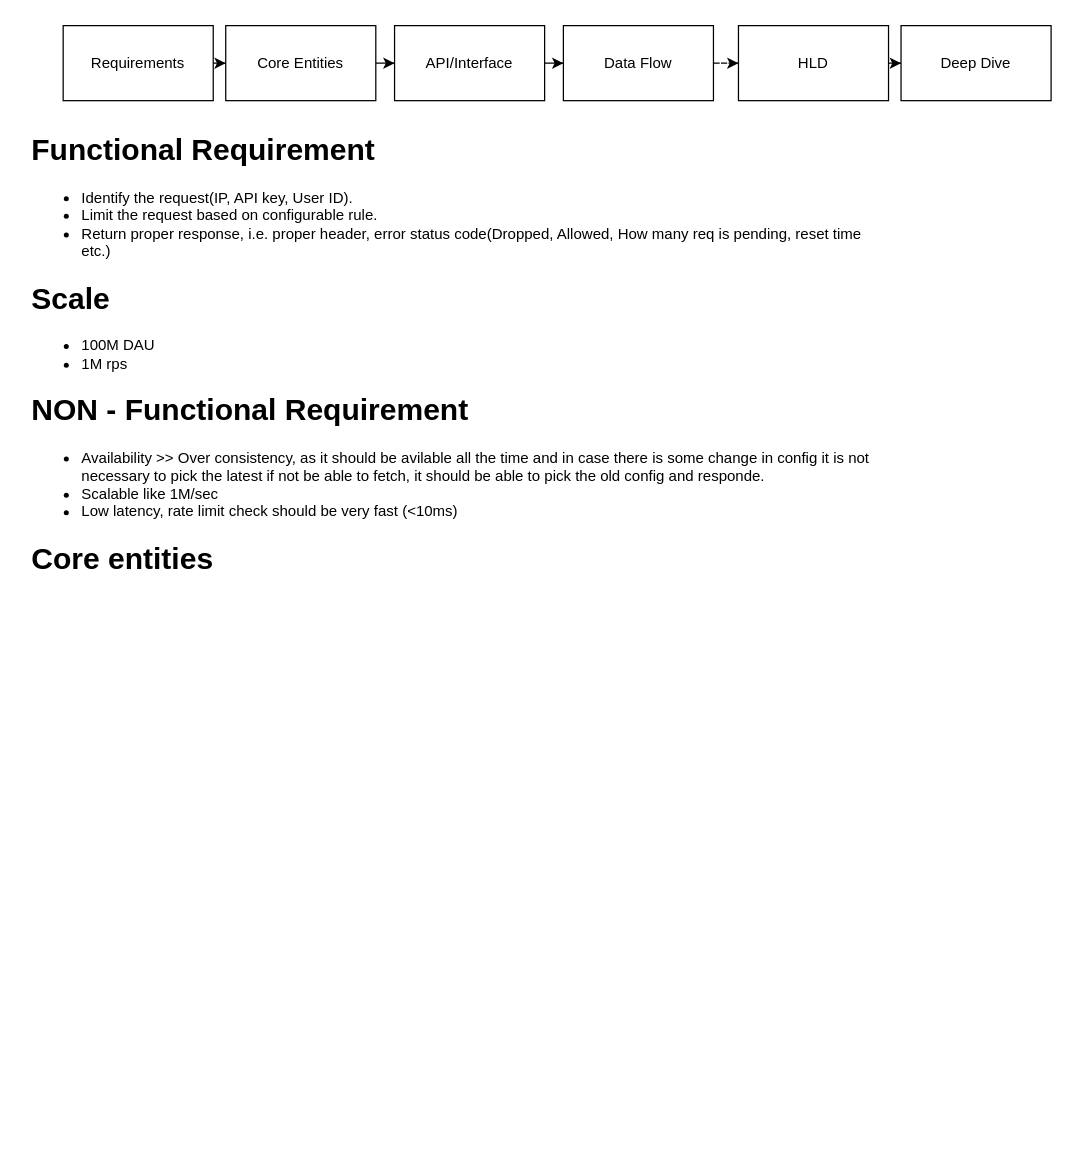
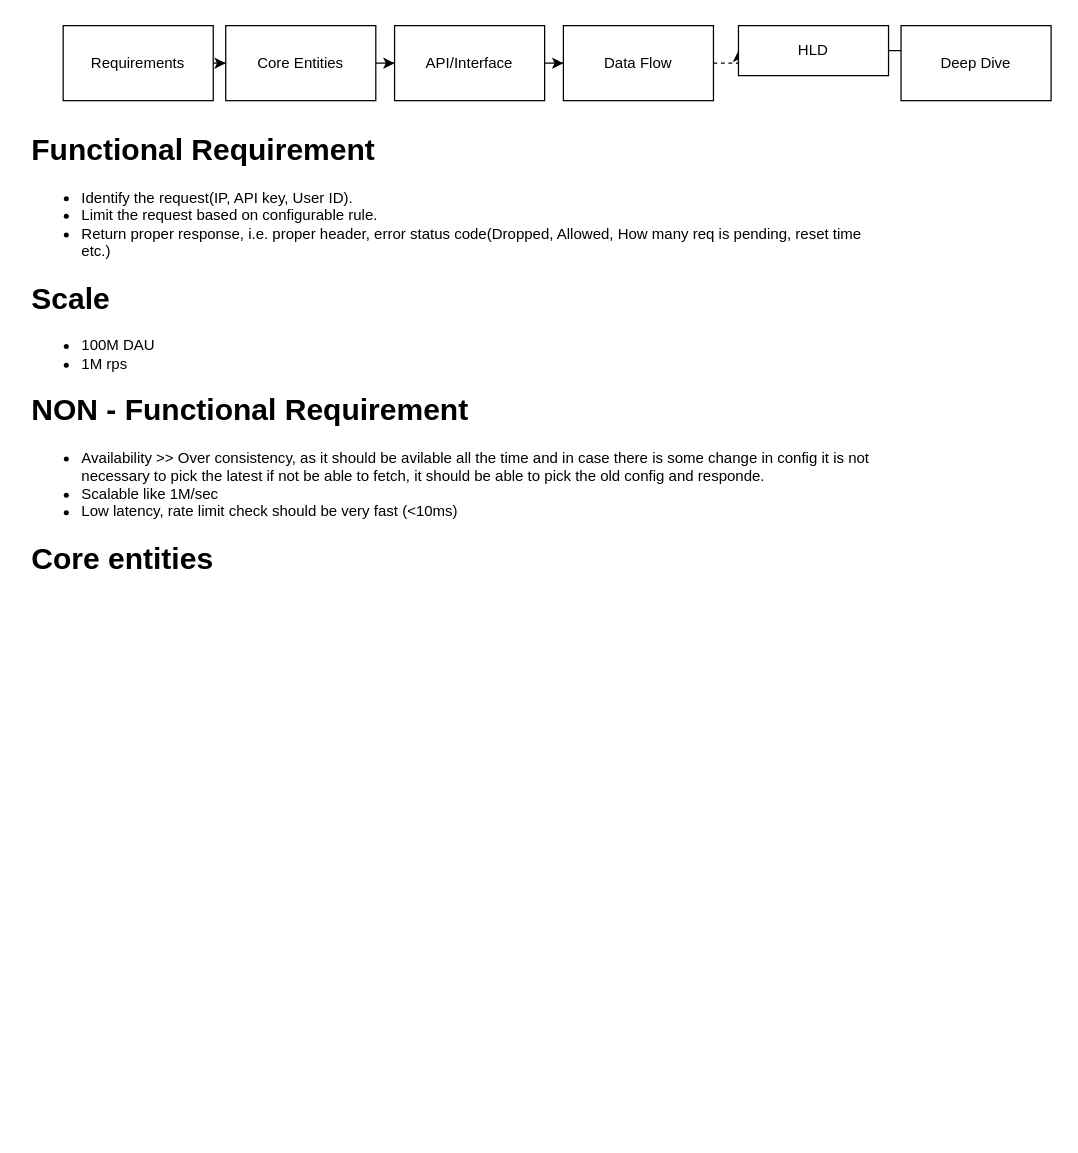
(813, 63) -> (813, 51)
